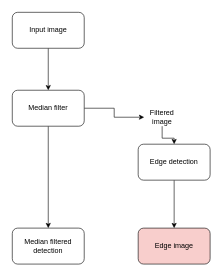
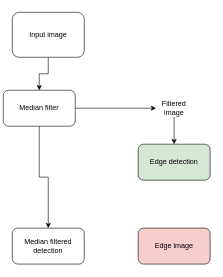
(48, 30) -> (48, 35)
(48, 108) -> (39, 108)
(162, 117) -> (174, 108)
(174, 162) -> (174, 162)
(174, 222) -> none
